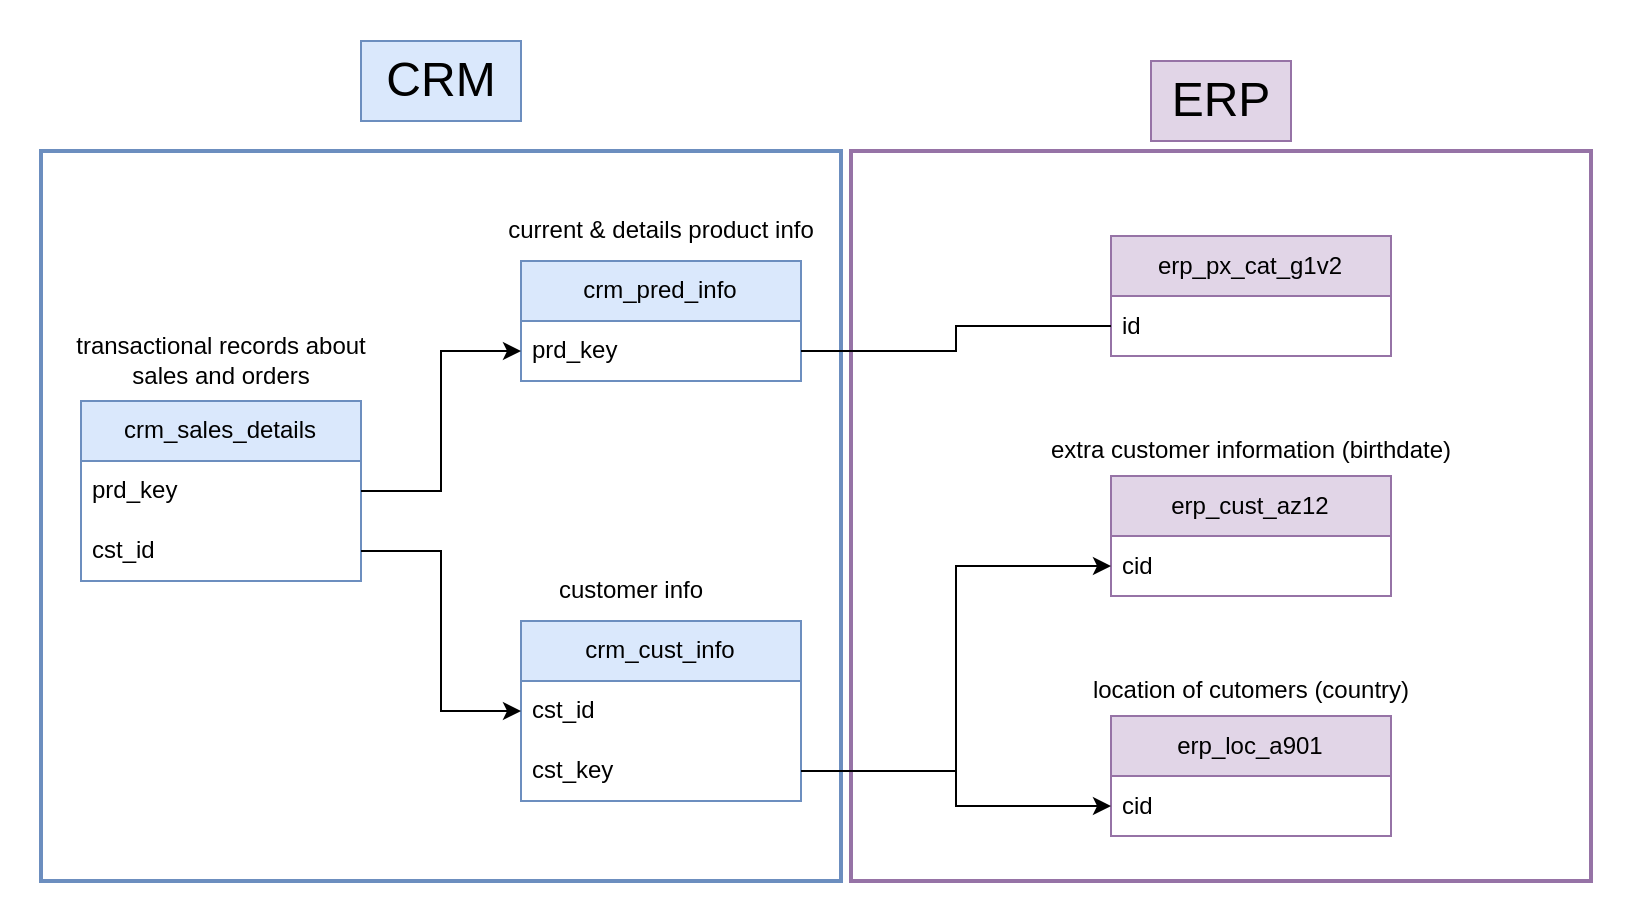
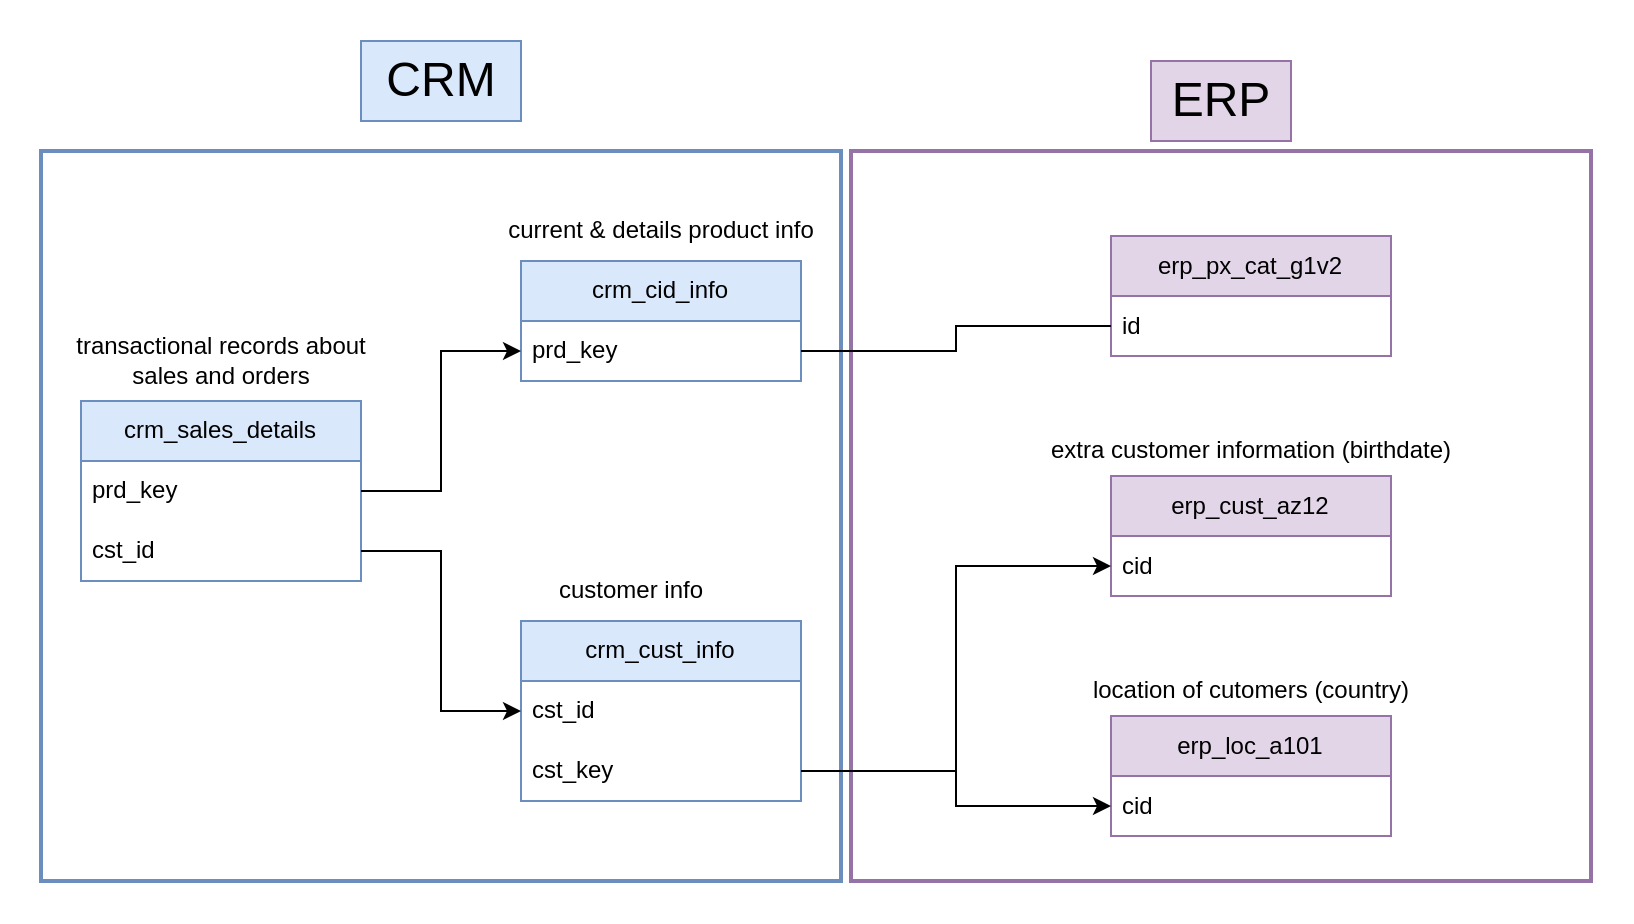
(661, 291) -> (661, 291)
(1251, 747) -> (1251, 747)
